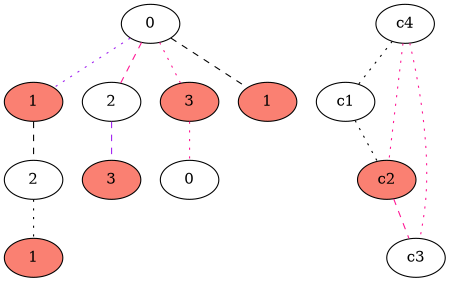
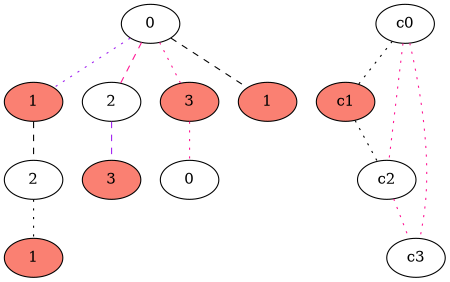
(405, 24) -> (405, 24)
(346, 102) -> (346, 102)
(387, 180) -> (387, 180)
(401, 219) -> (401, 219)
